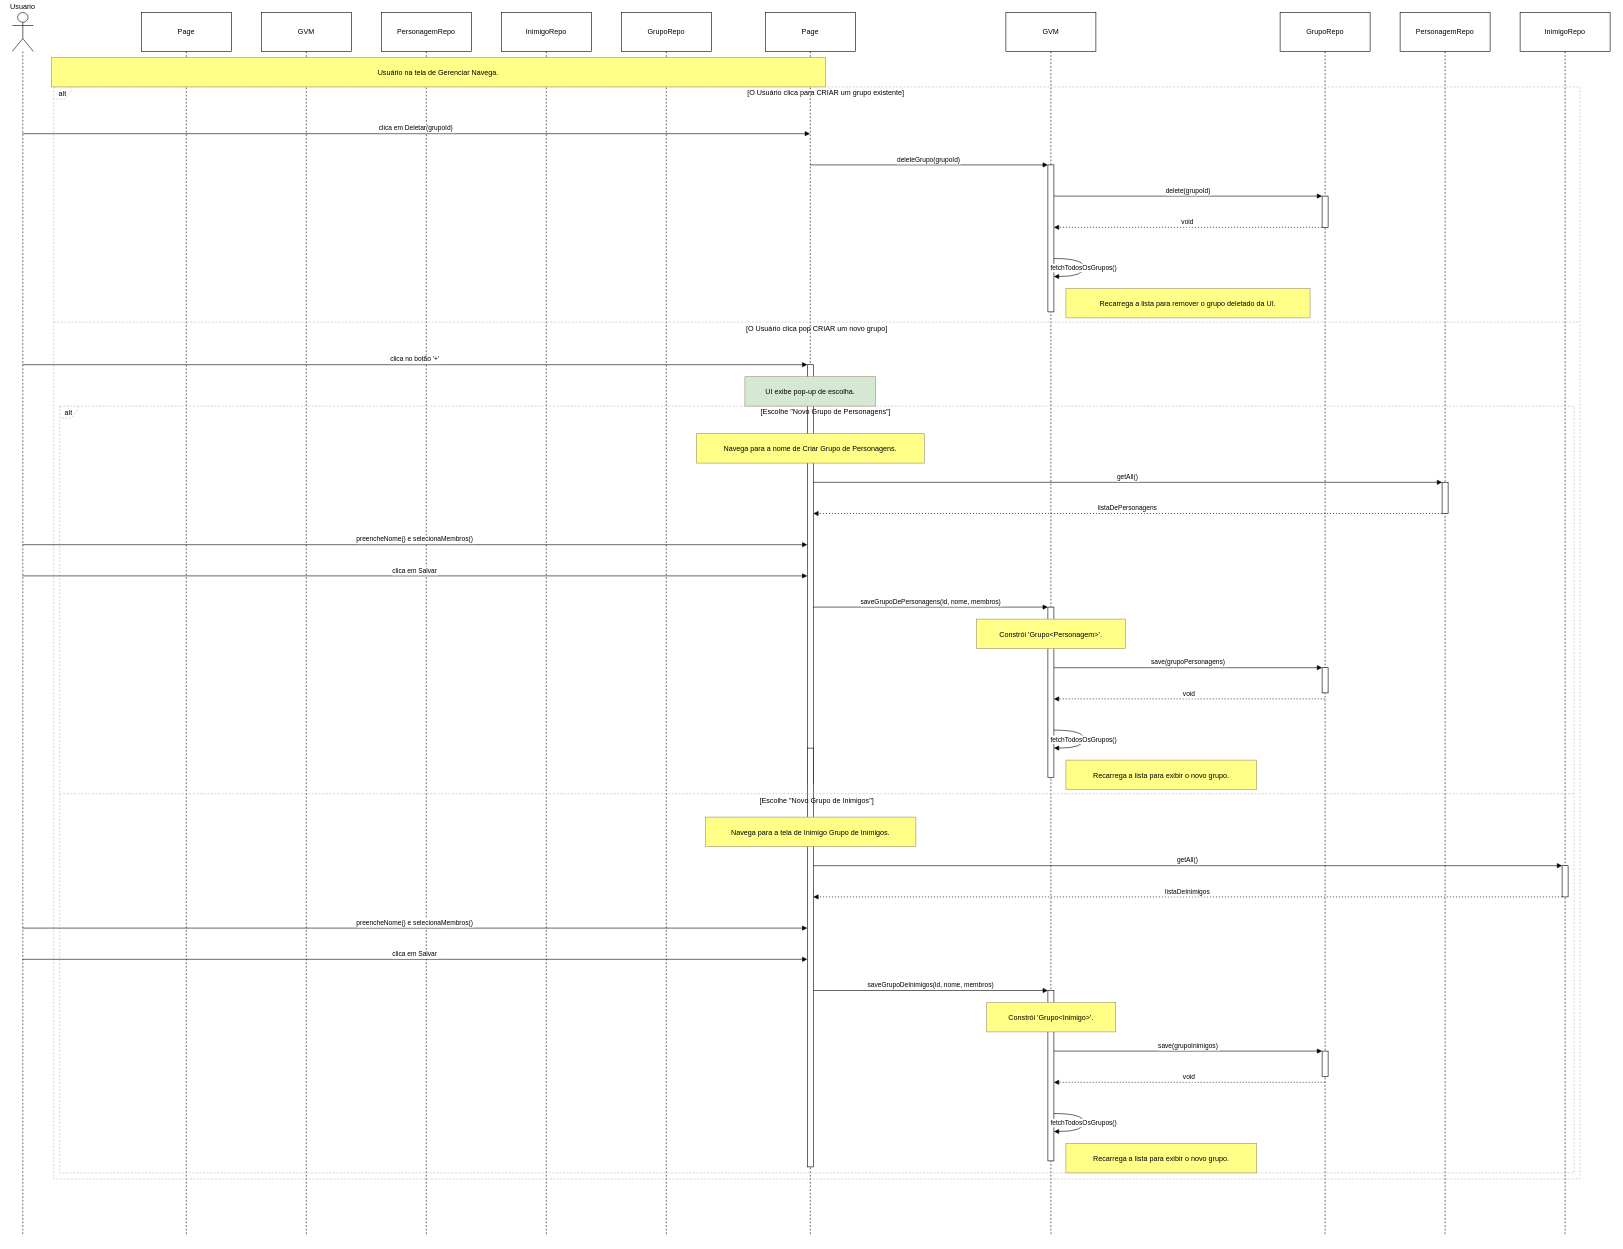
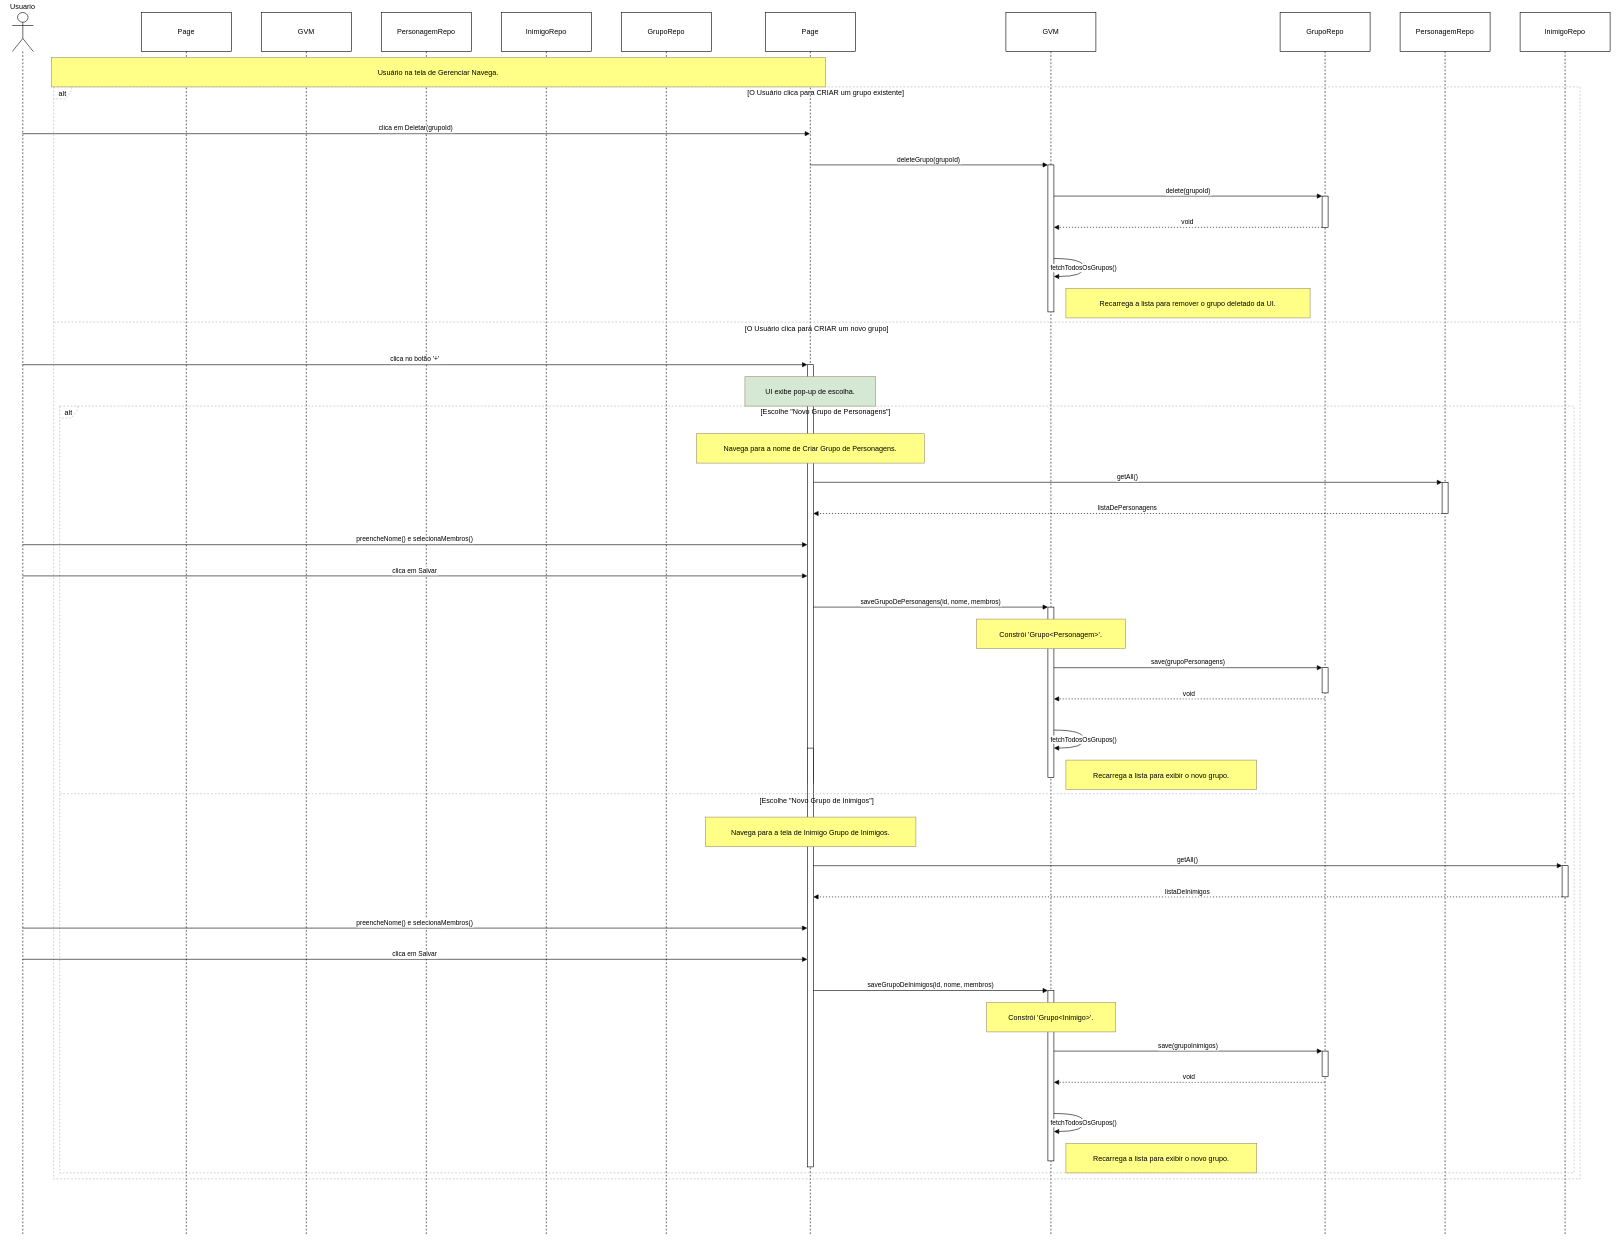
(817, 329) -> (817, 329)
